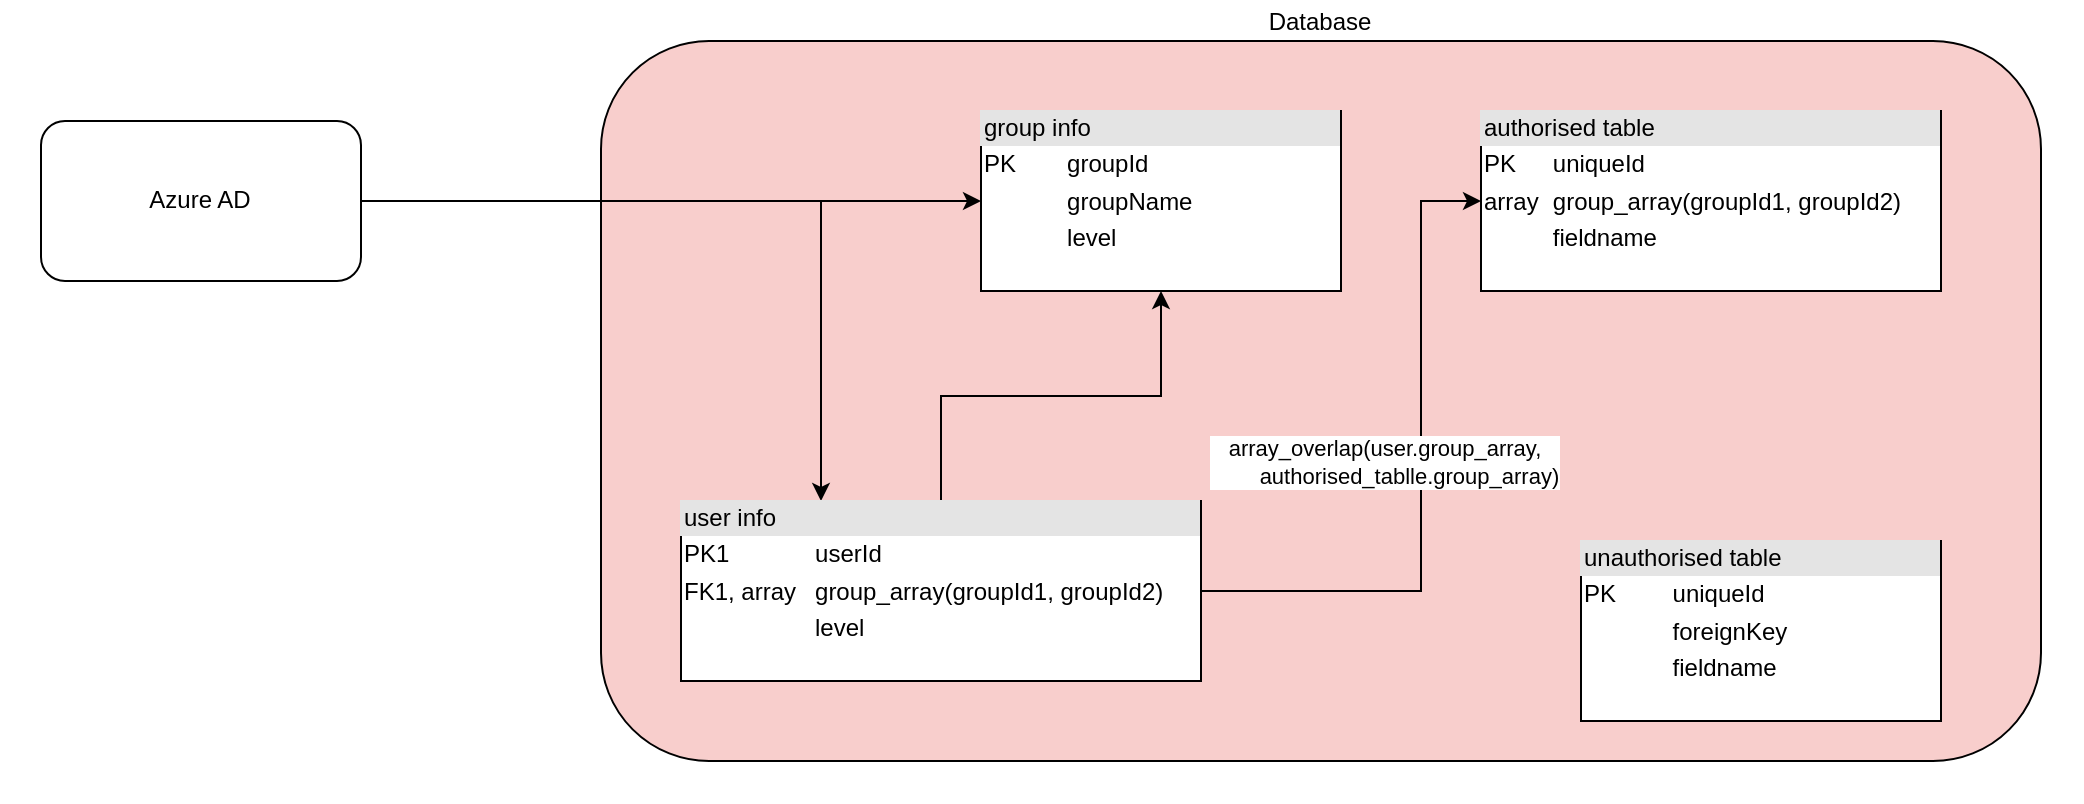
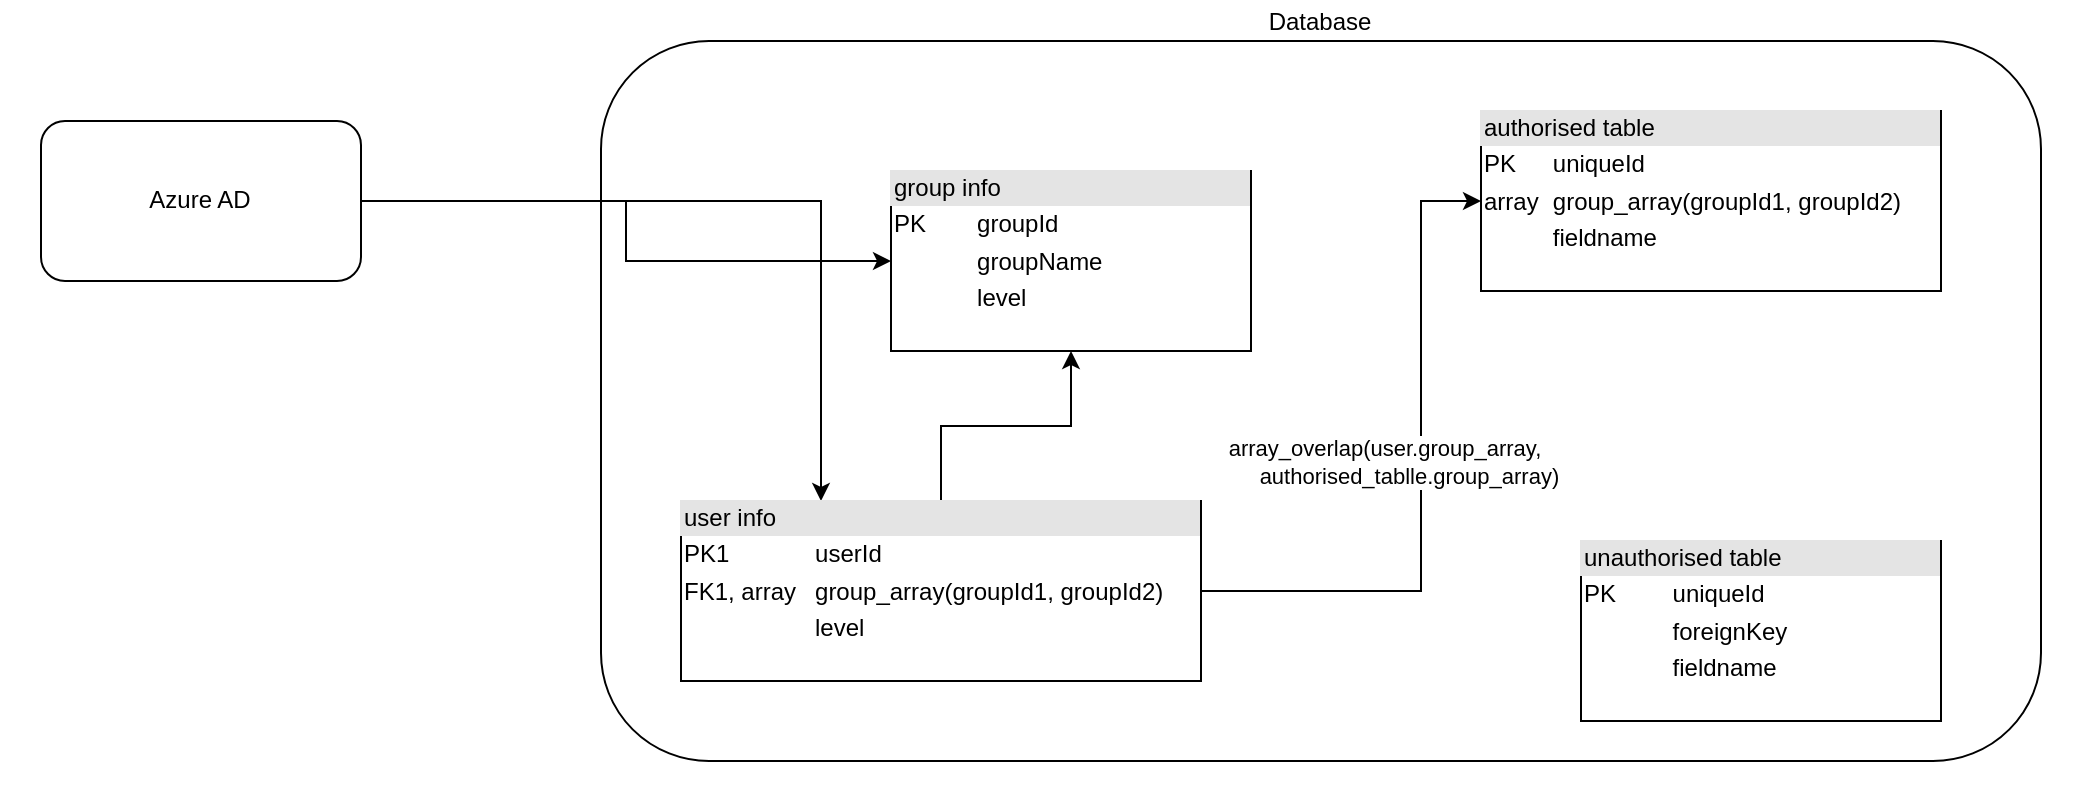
(1161, 201) -> (1071, 261)
(1321, 401) -> (1321, 401)
